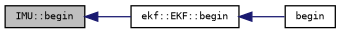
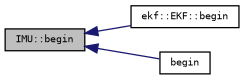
(268, 17) -> (129, 54)
